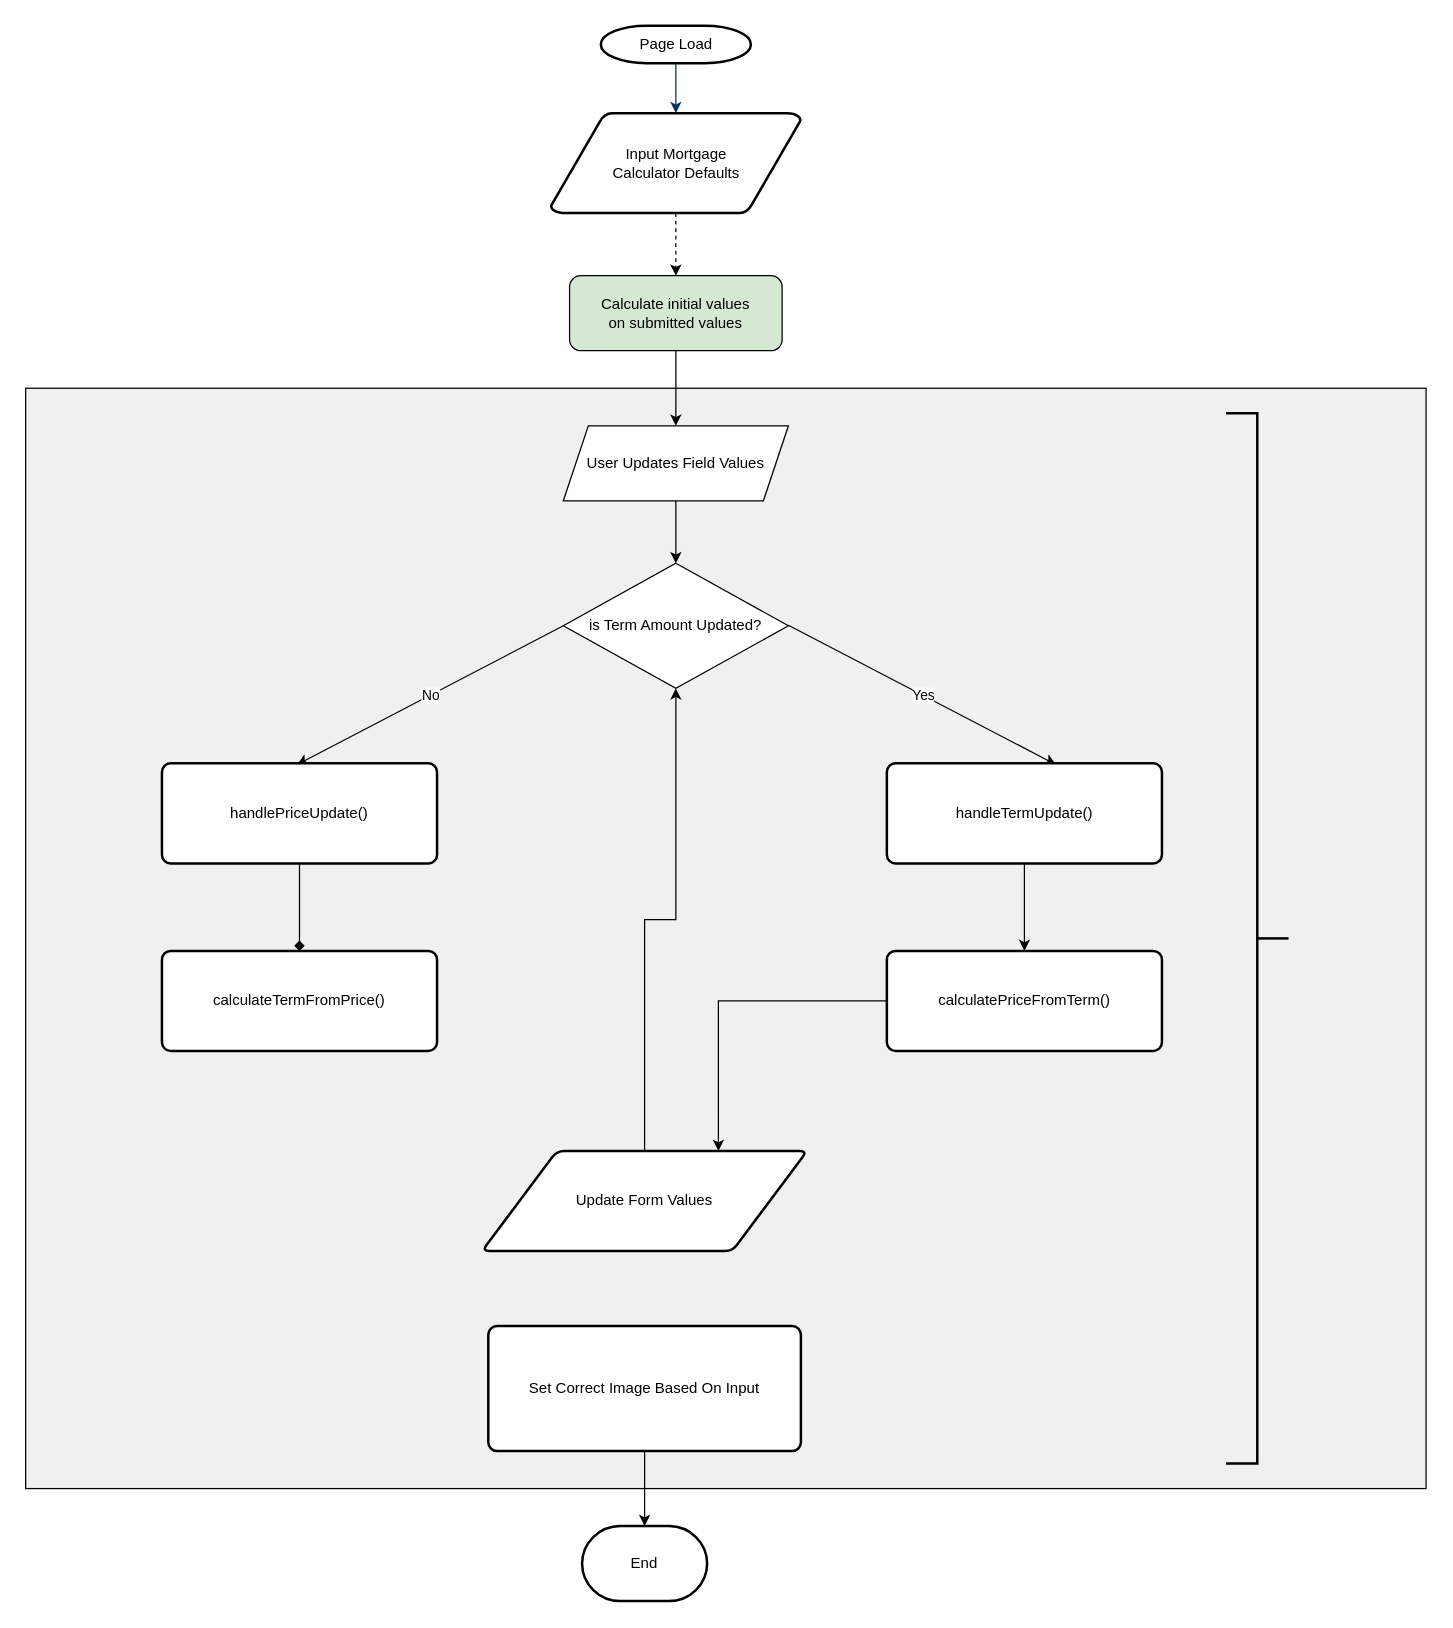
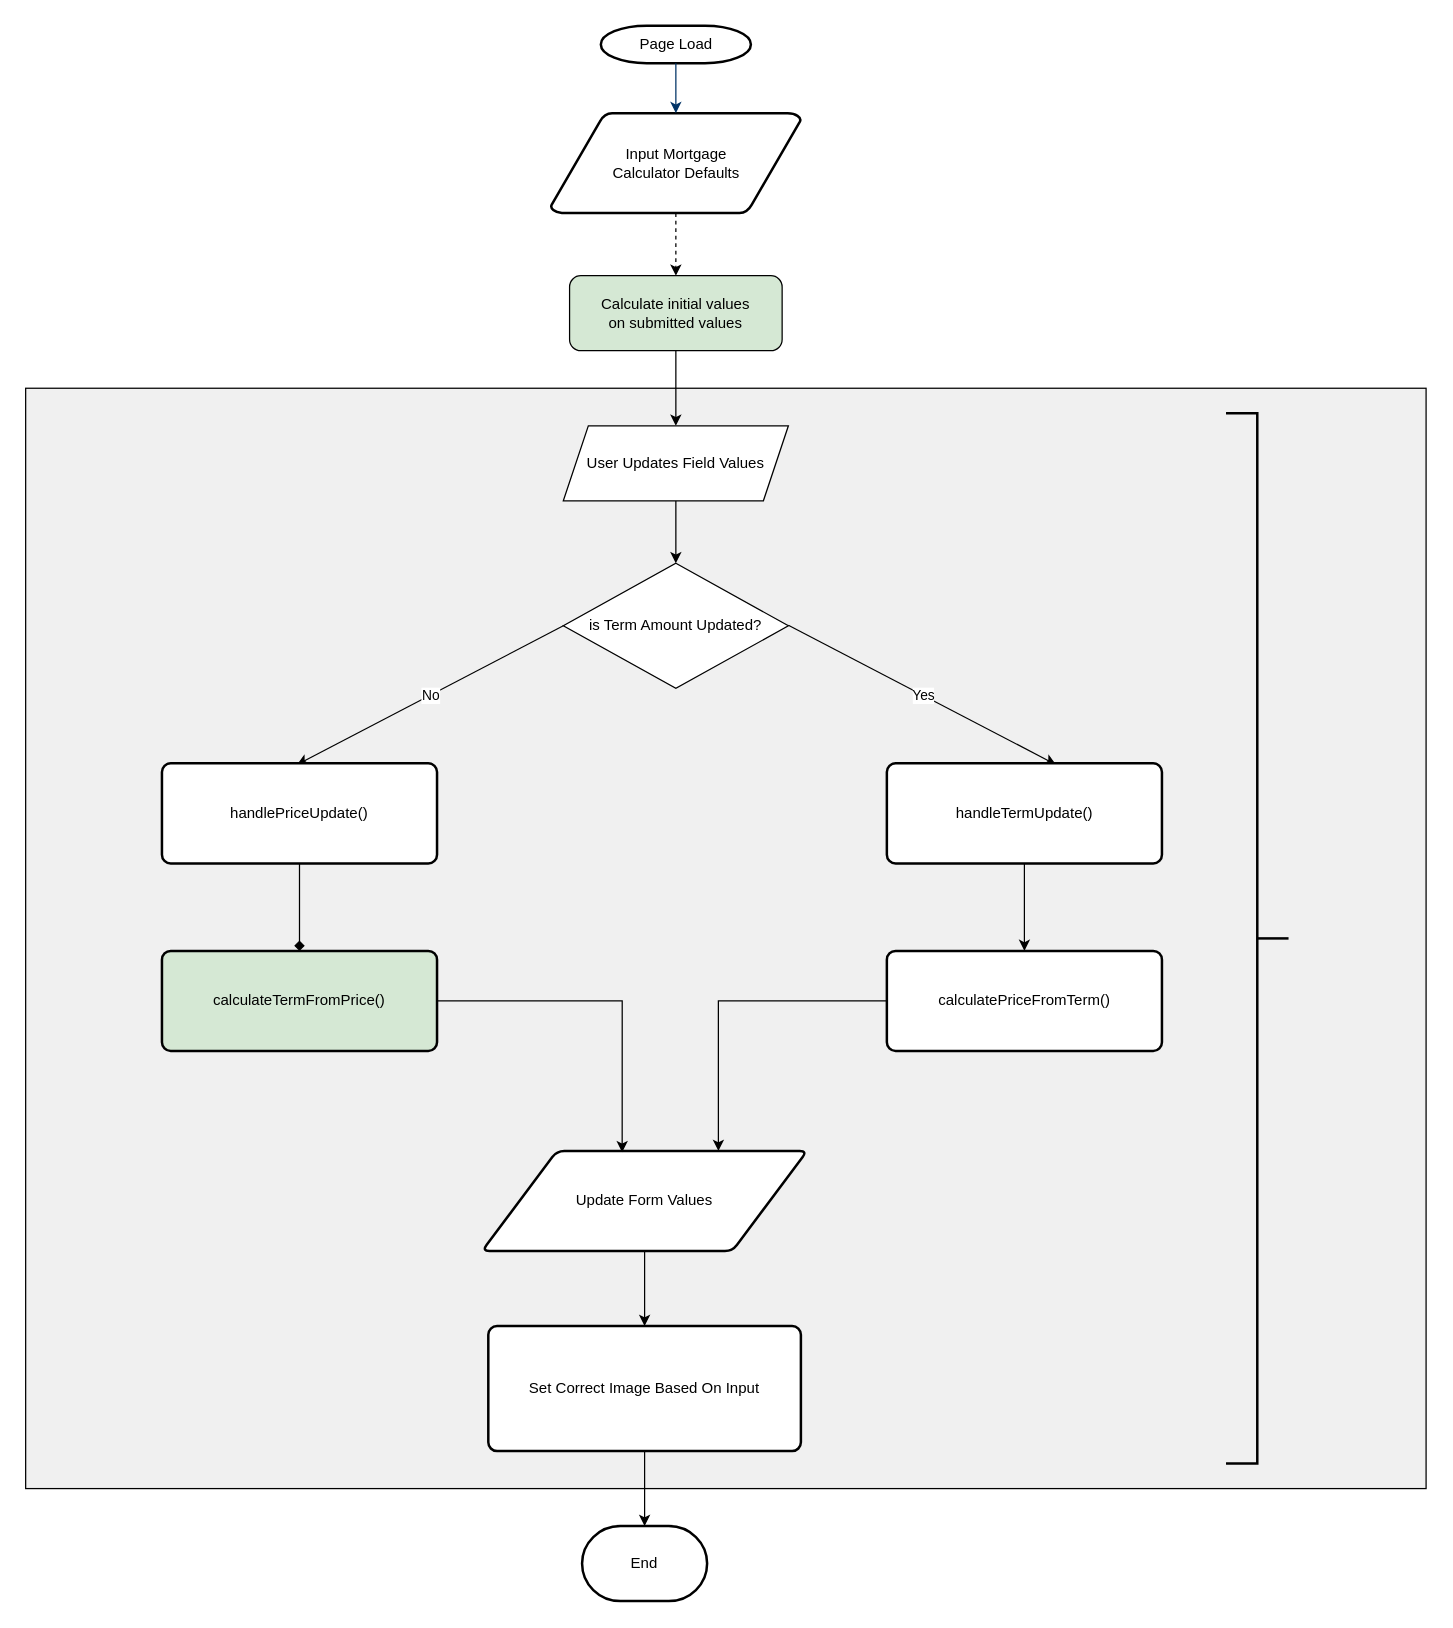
(655, 919) -> (644, 1284)
(299, 1001) -> (299, 1001)
none -> (601, 1001)
